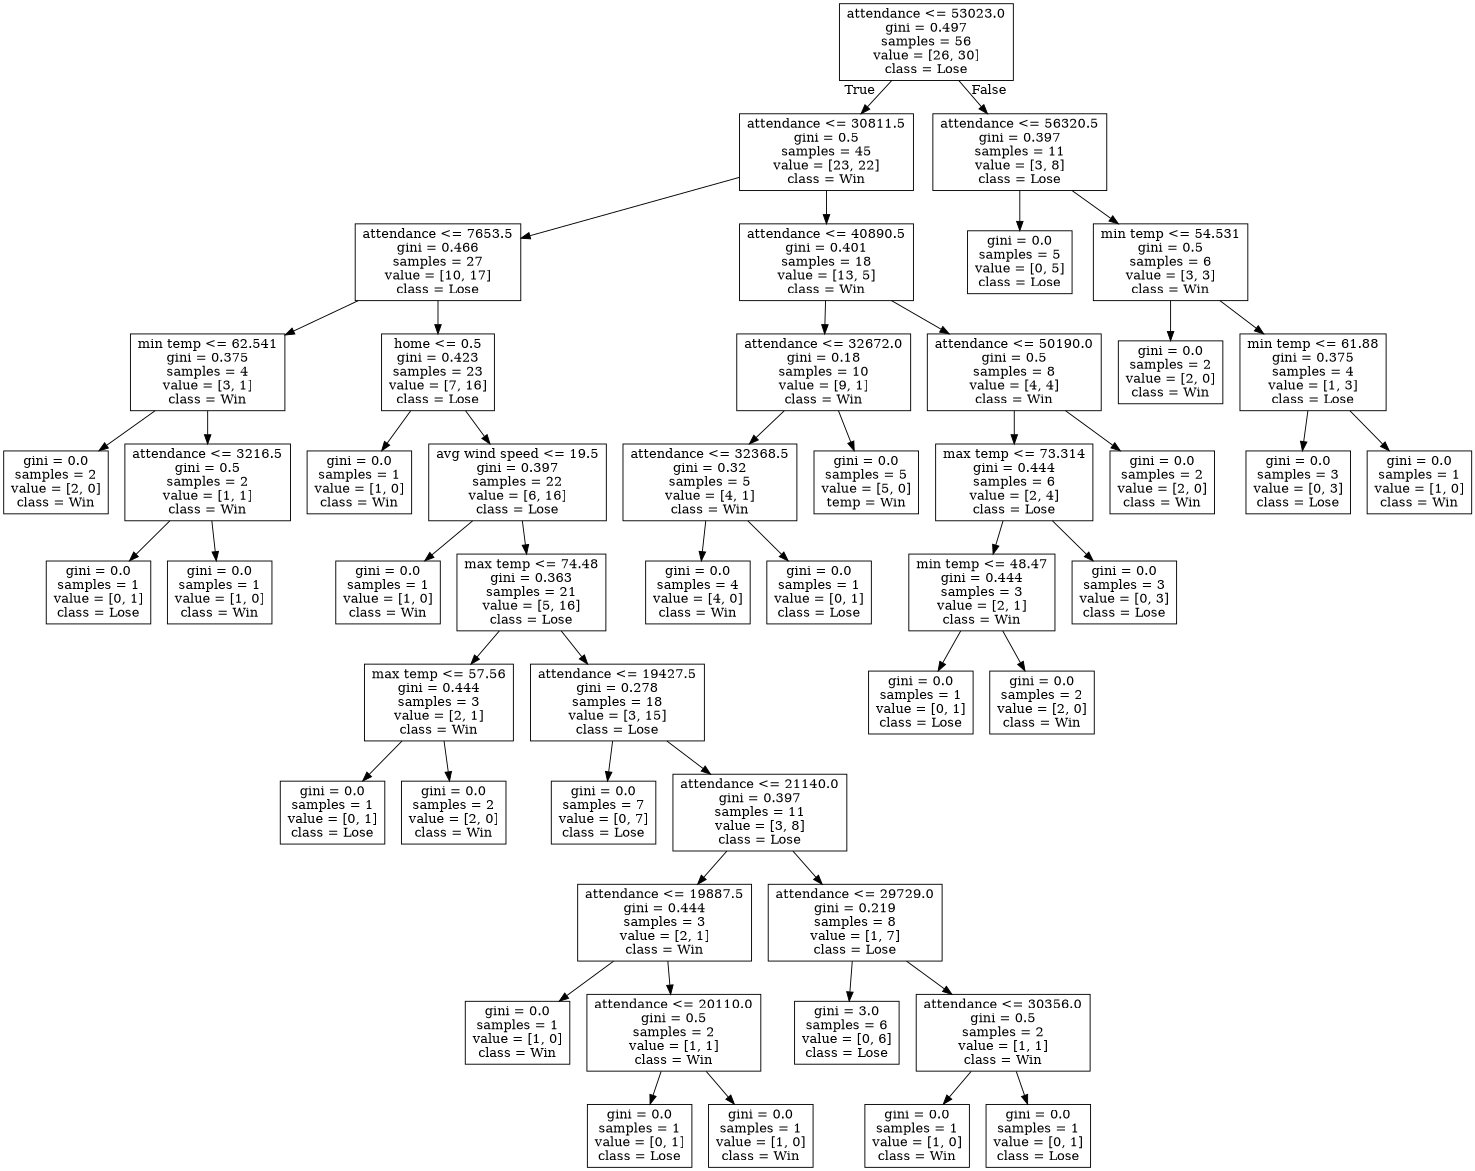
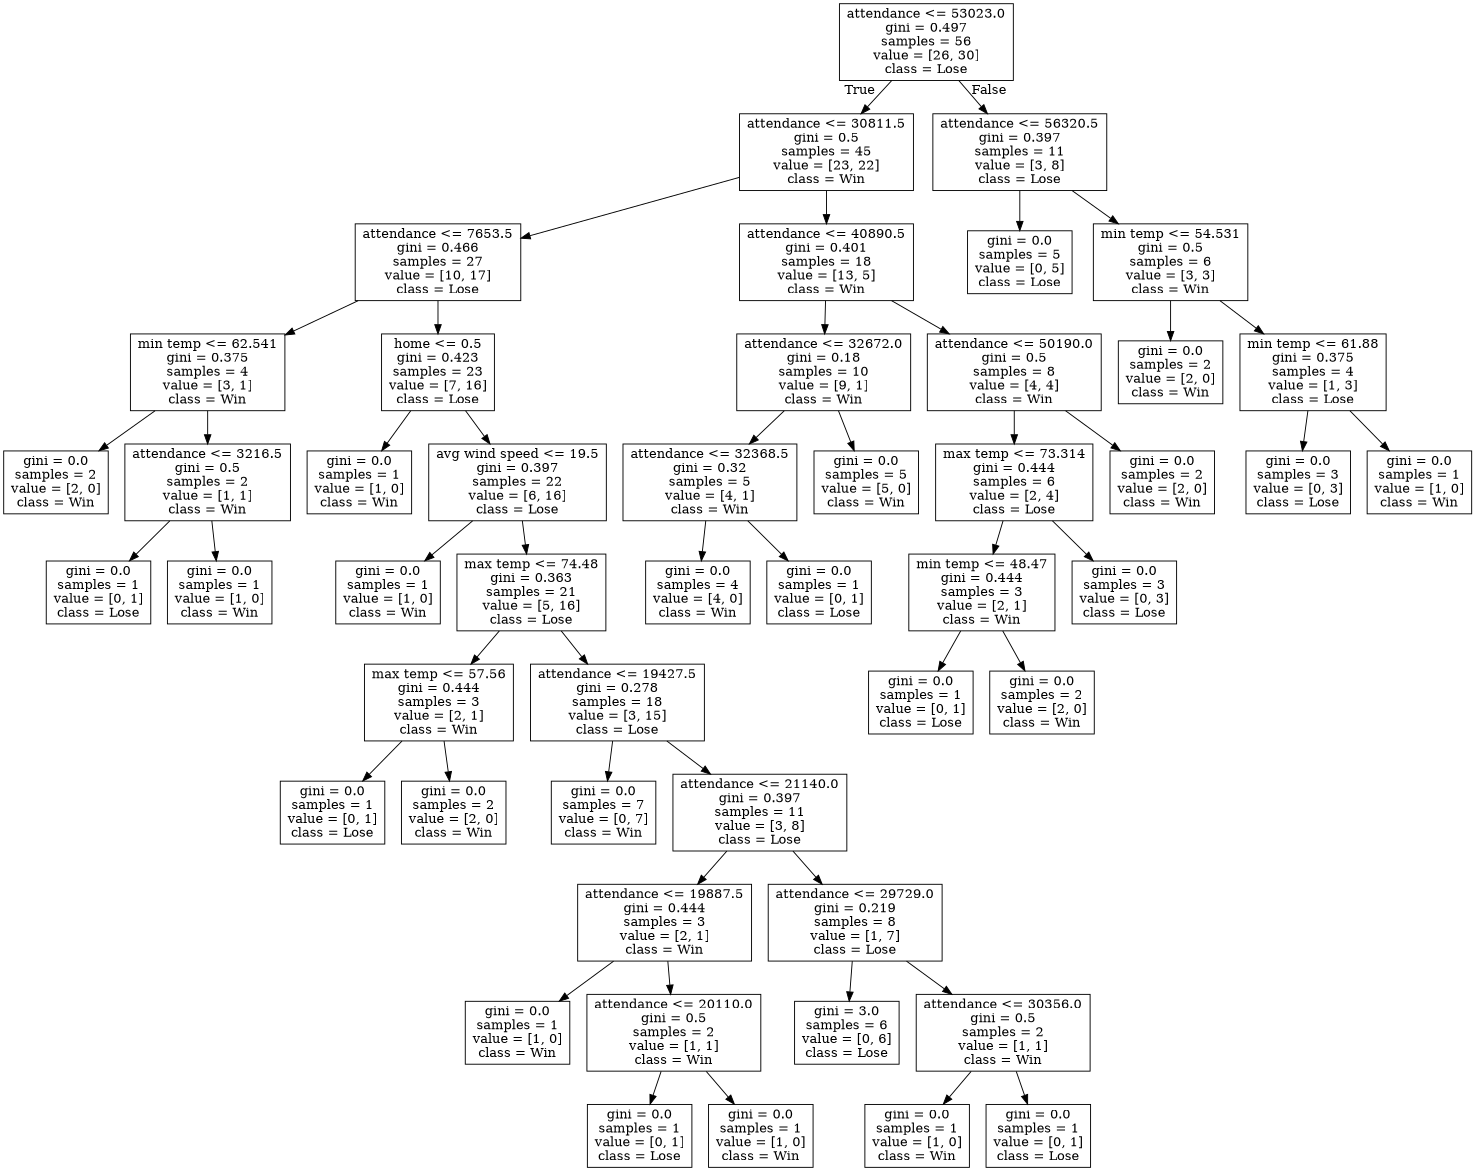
(866, 482) -> (866, 482)
(604, 813) -> (604, 813)
